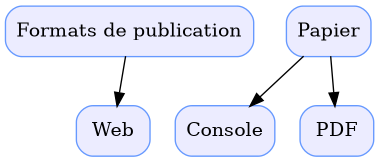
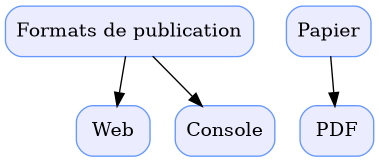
(282, 77) -> (173, 76)
